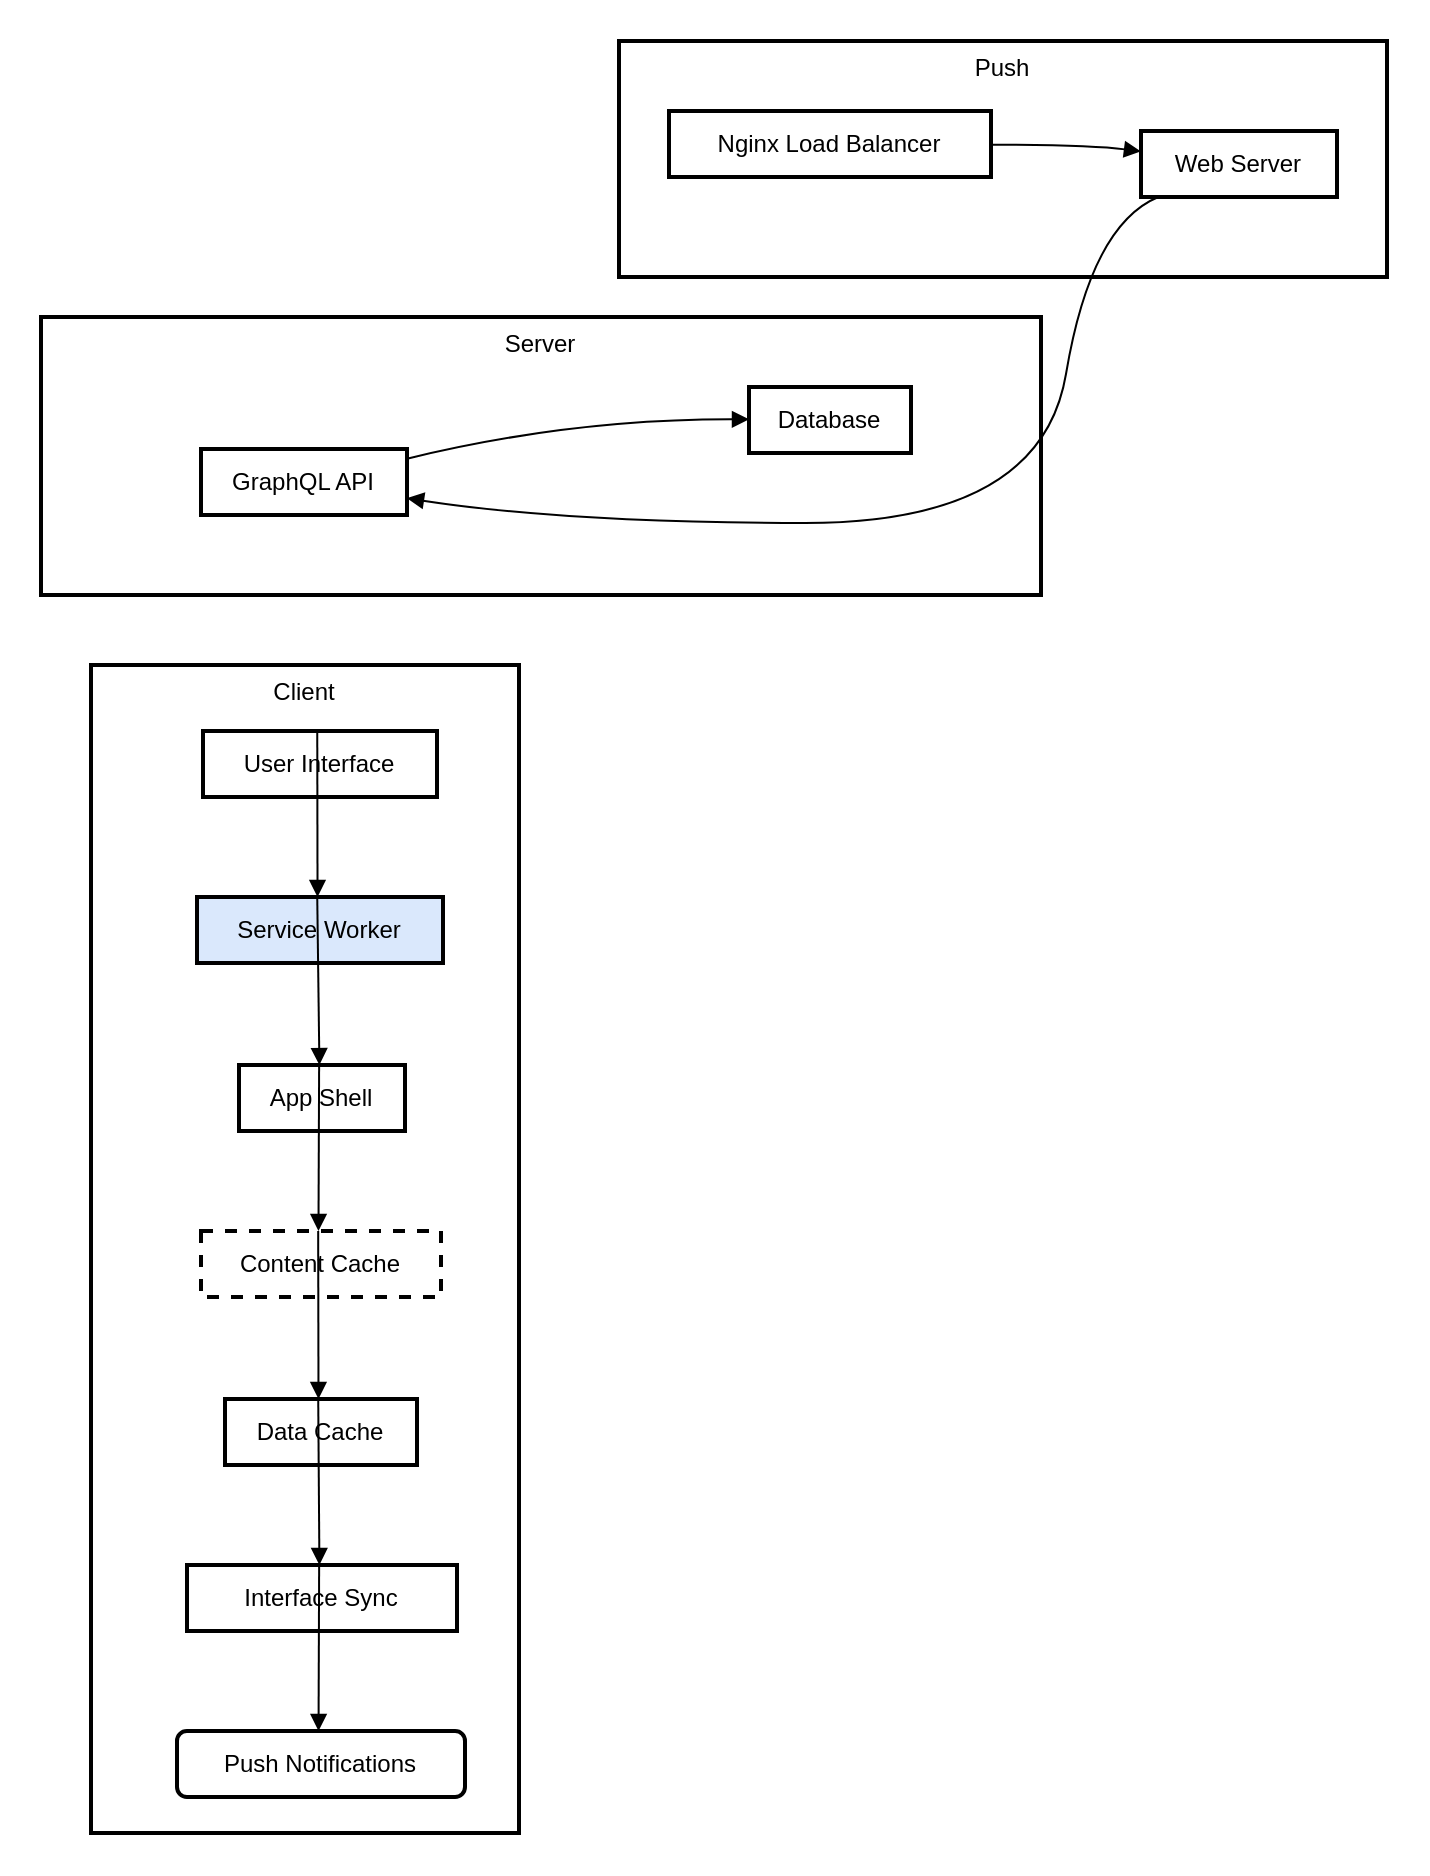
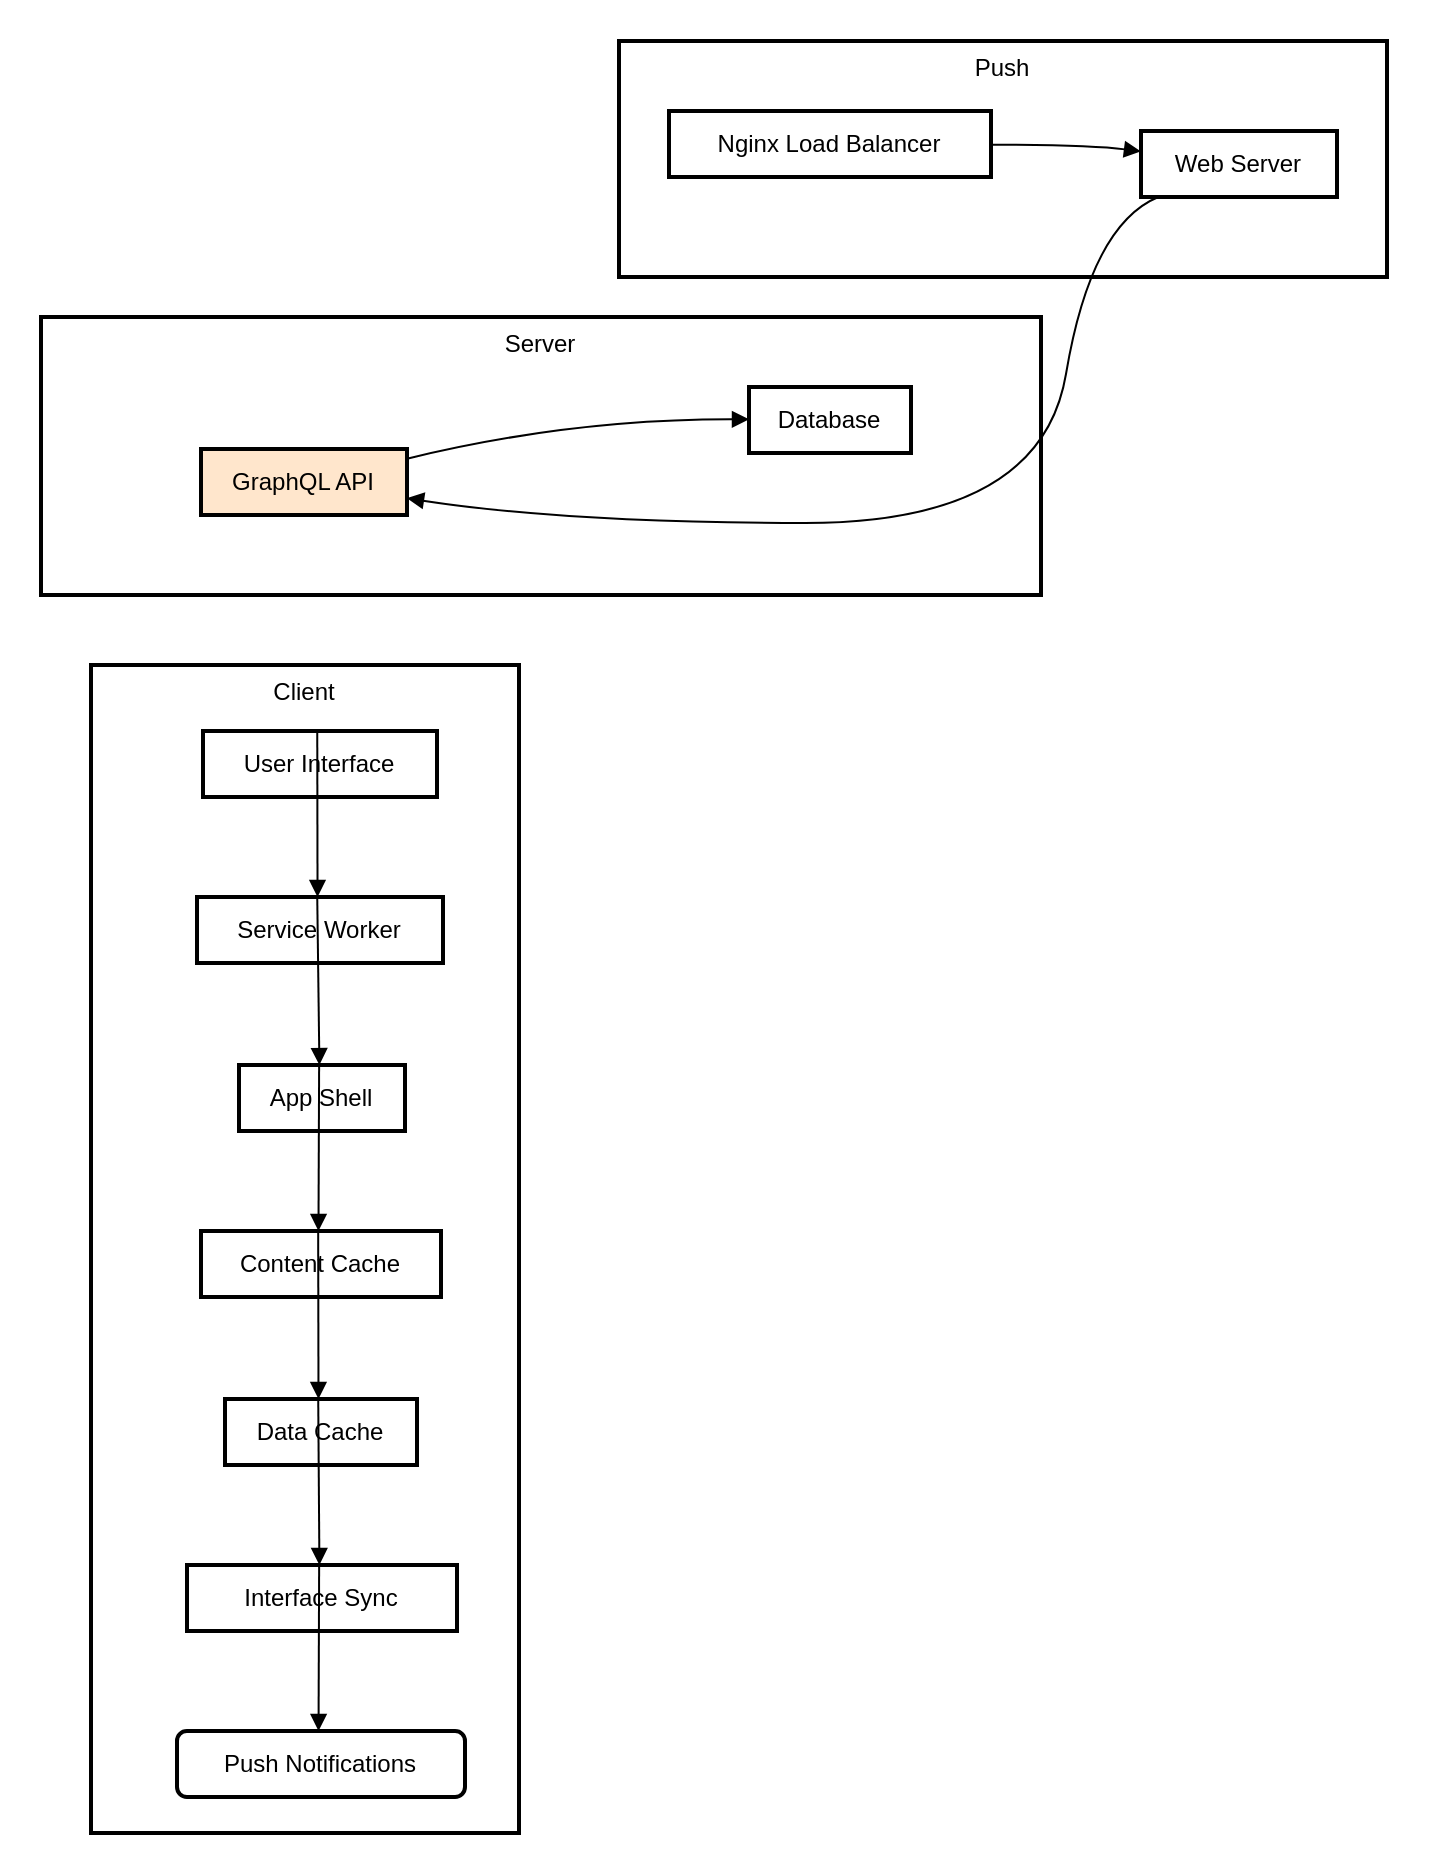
(304, 482) -> (304, 482)
(320, 930) -> (320, 930)
(321, 1264) -> (321, 1264)
